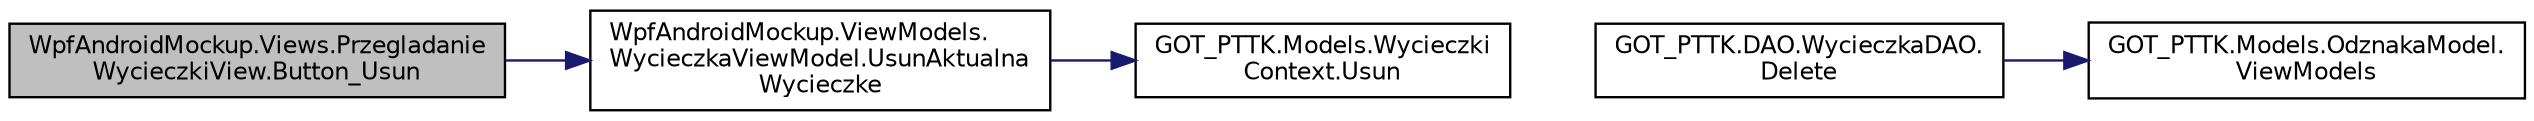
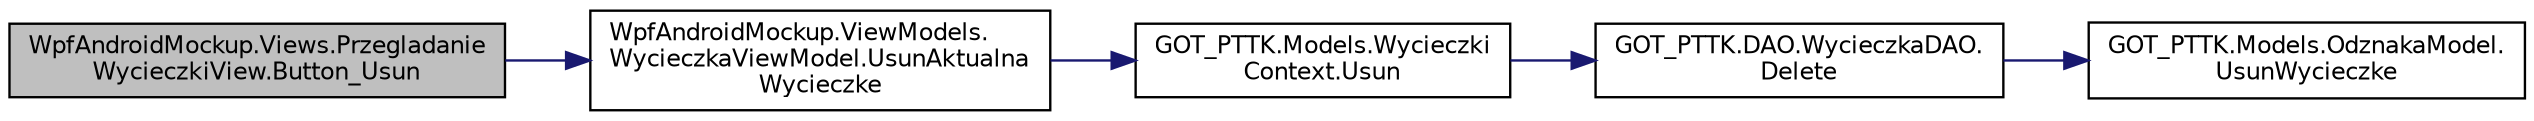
none -> (1541, 60)
(2307, 60) -> (2307, 60)
